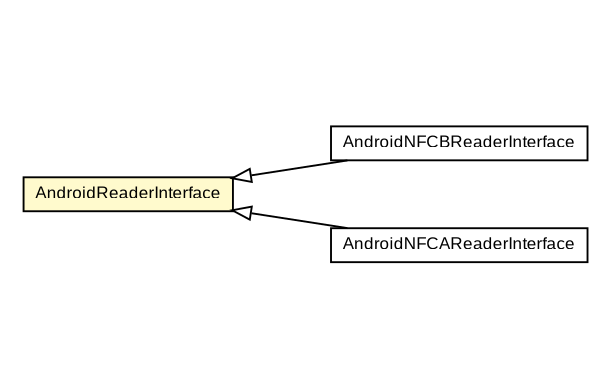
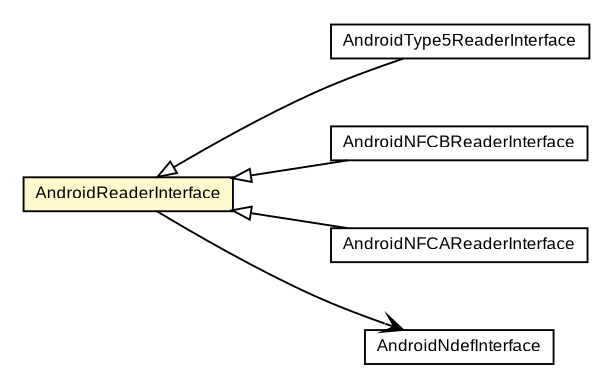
none -> (459, 41)
none -> (459, 347)
